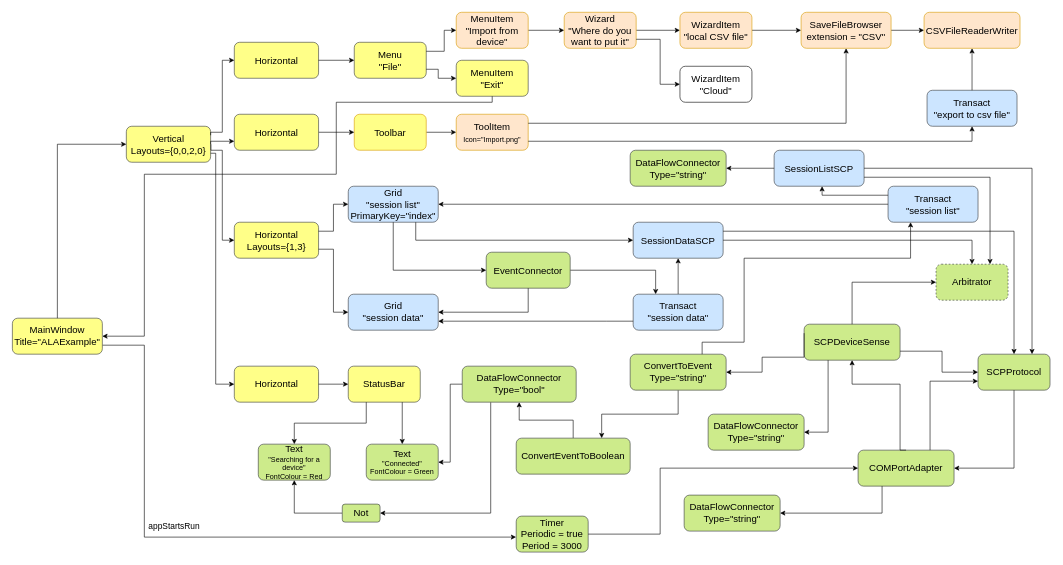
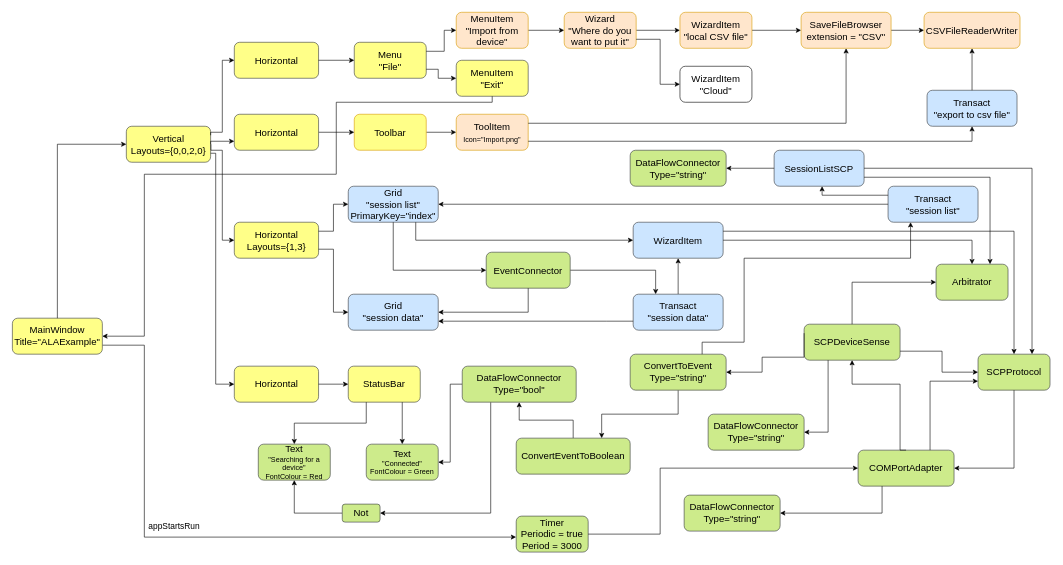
(678, 240) -> (678, 240)
(972, 282) -> (972, 282)
